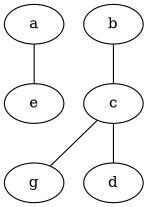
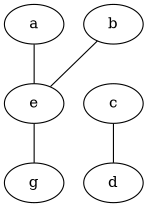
(113, 64) -> (74, 64)
(74, 143) -> (34, 143)
